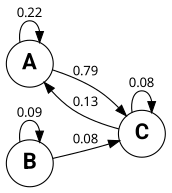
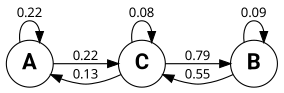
none -> (192, 64)
(86, 72) -> (86, 57)
(86, 140) -> (198, 75)
